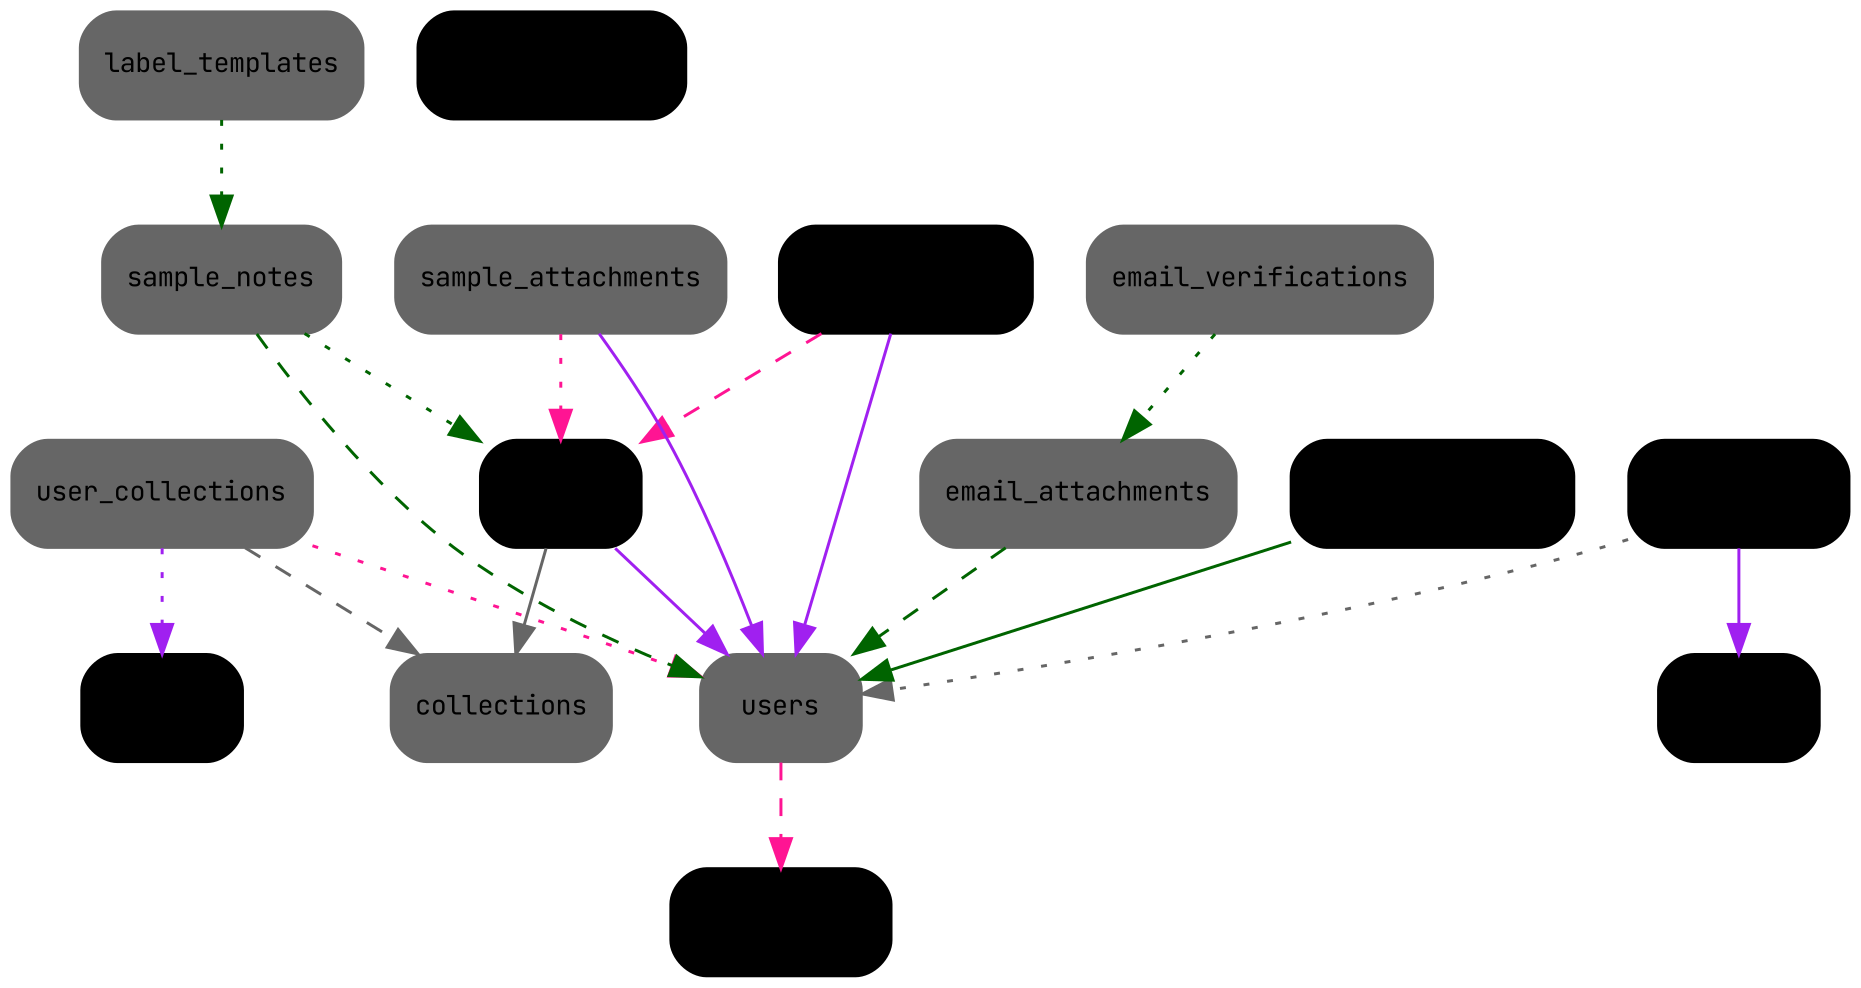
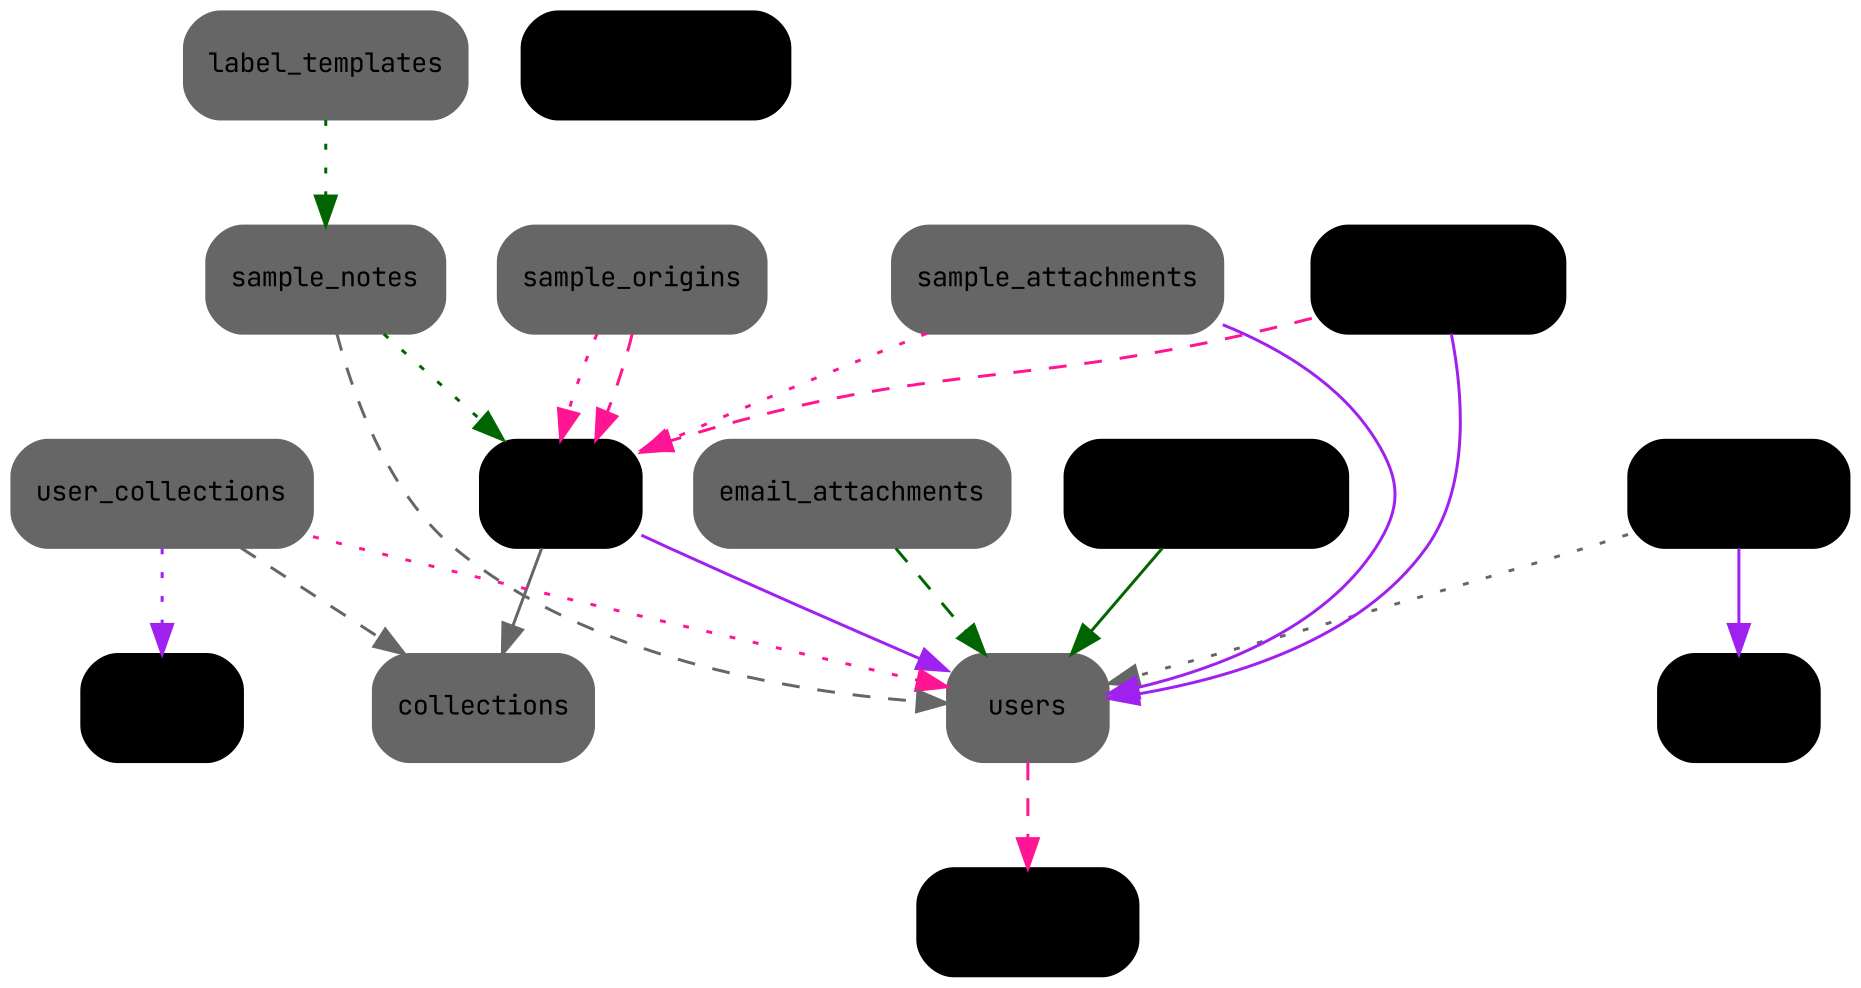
none -> (632, 280)
(1260, 280) -> none
(437, 534) -> (575, 621)
